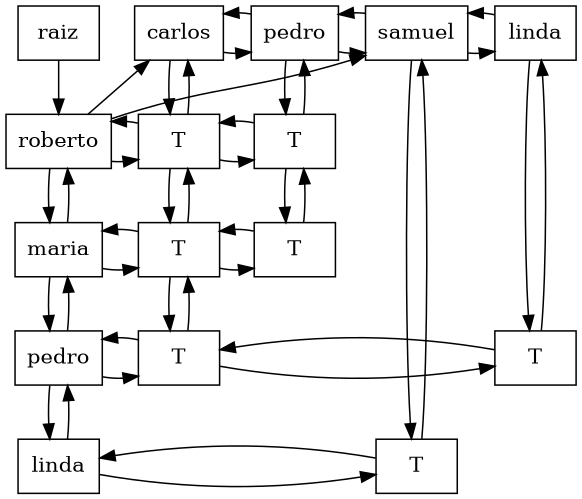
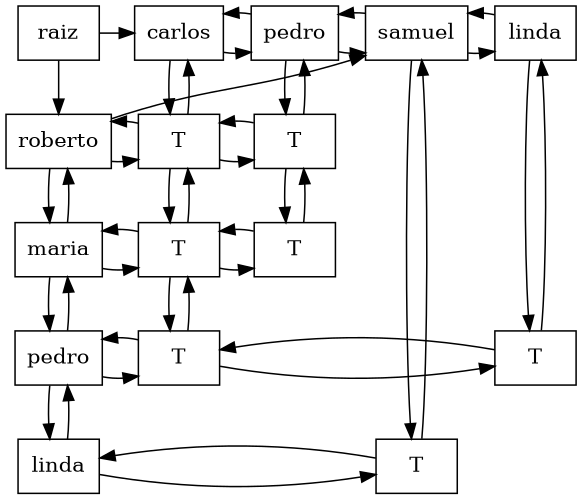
(113, 92) -> (109, 33)
